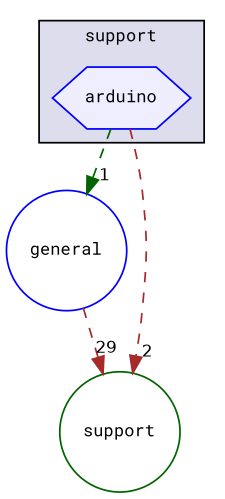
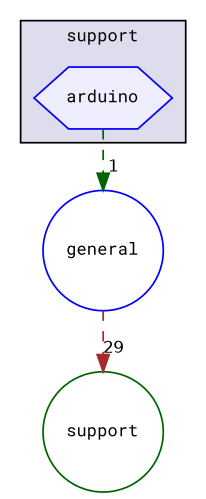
(146, 242) -> none
